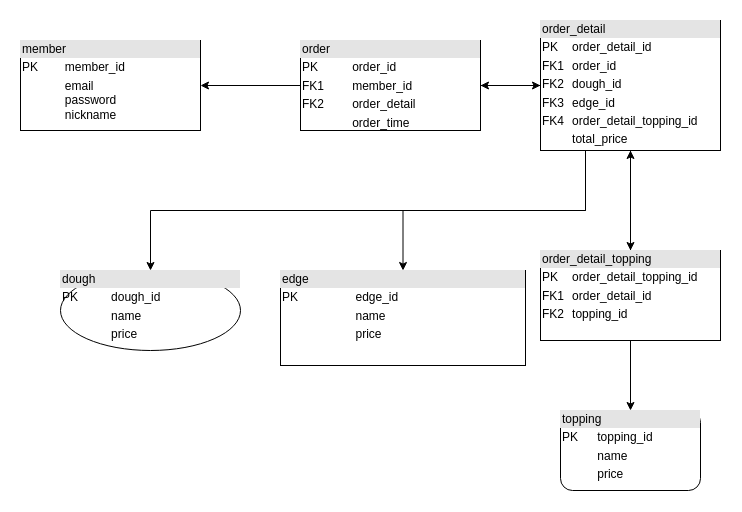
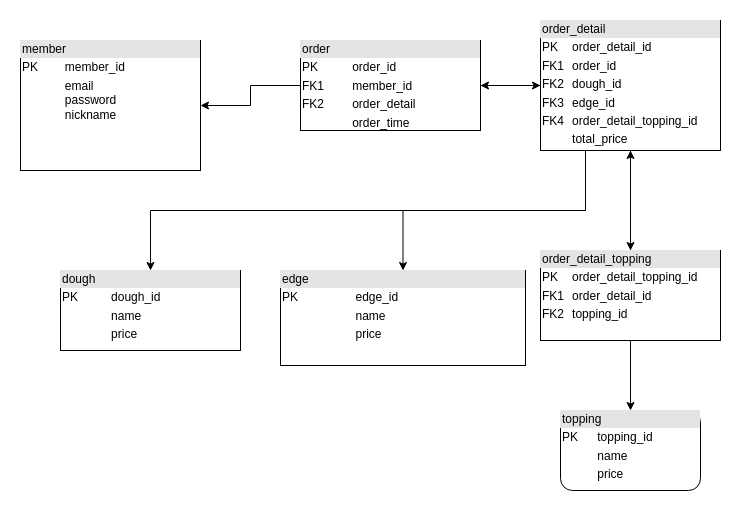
(111, 86) -> (111, 106)
(151, 311) -> (151, 311)
